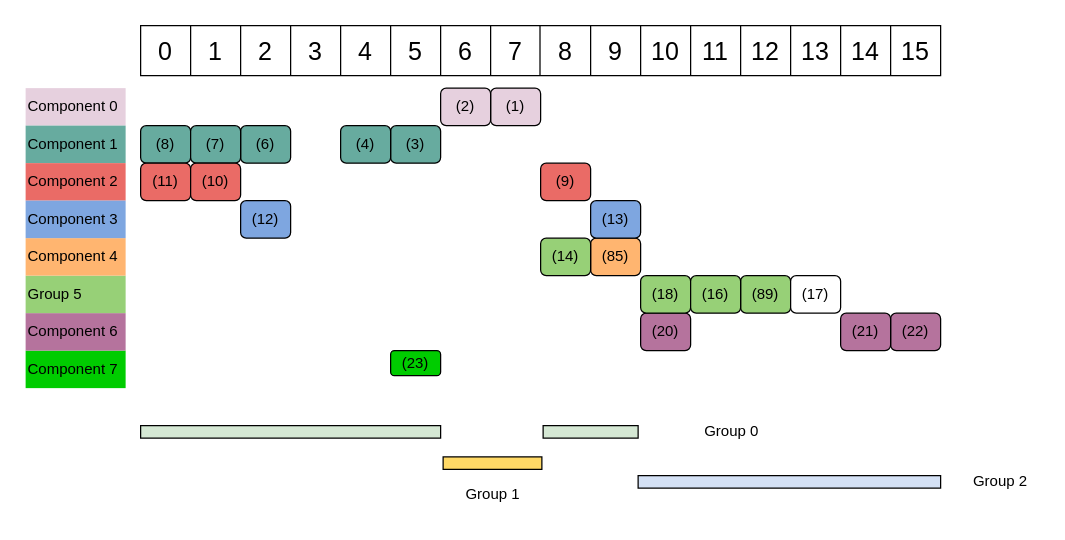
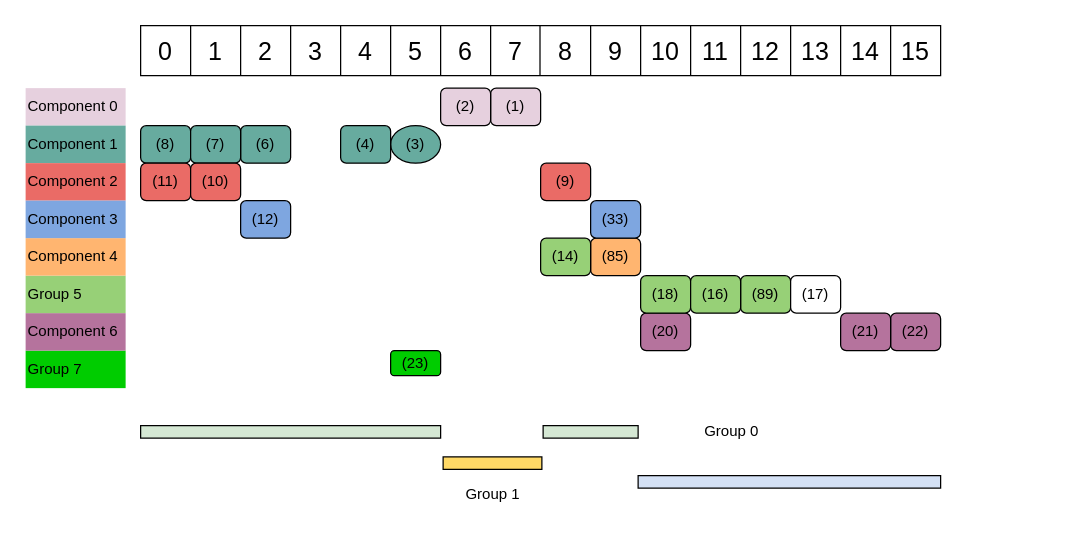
(416, 144) -> (416, 144)
(616, 219) -> (616, 219)
(72, 369) -> (56, 369)
(1001, 482) -> none
